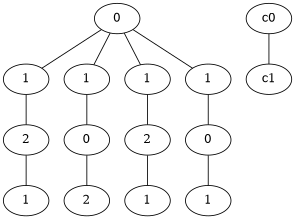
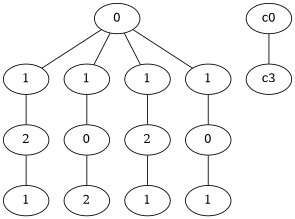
(269, 79) -> (269, 79)
